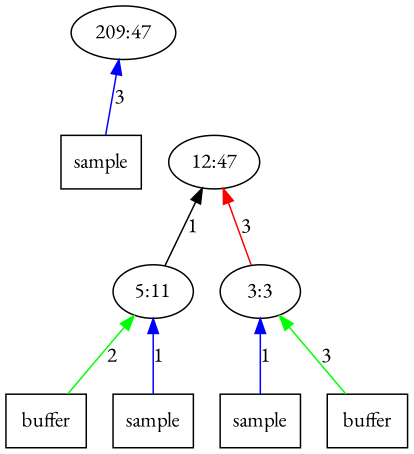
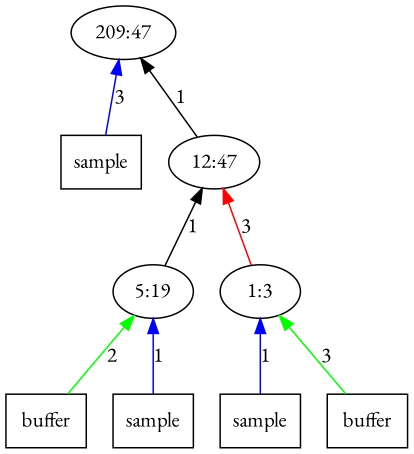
none -> (173, 104)
(153, 292) -> (153, 292)
(260, 292) -> (260, 292)
